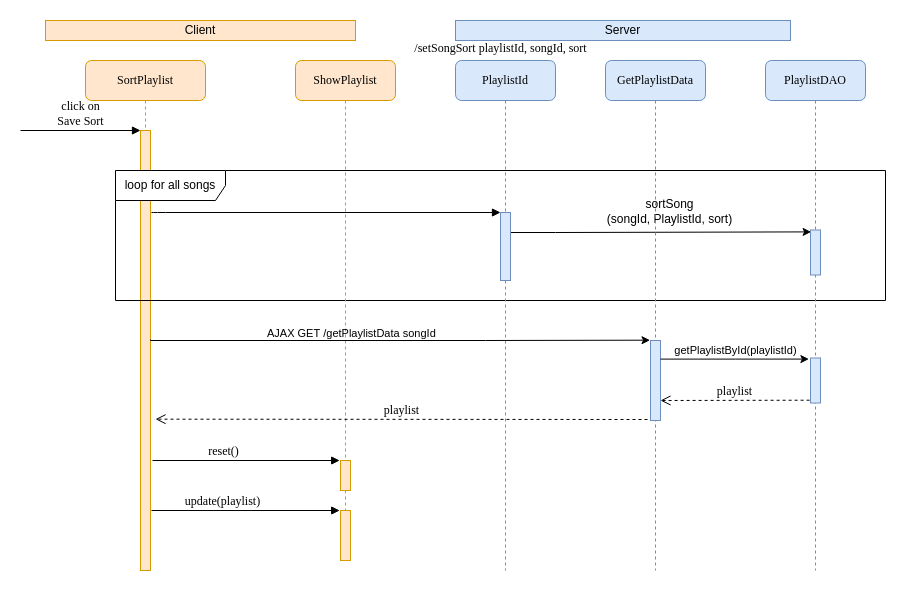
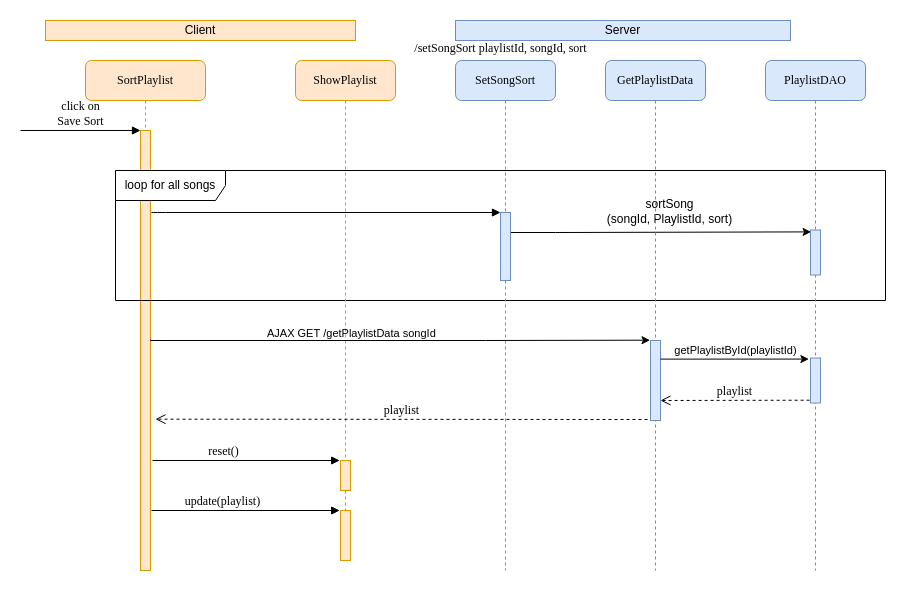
(506, 81) -> (506, 81)
